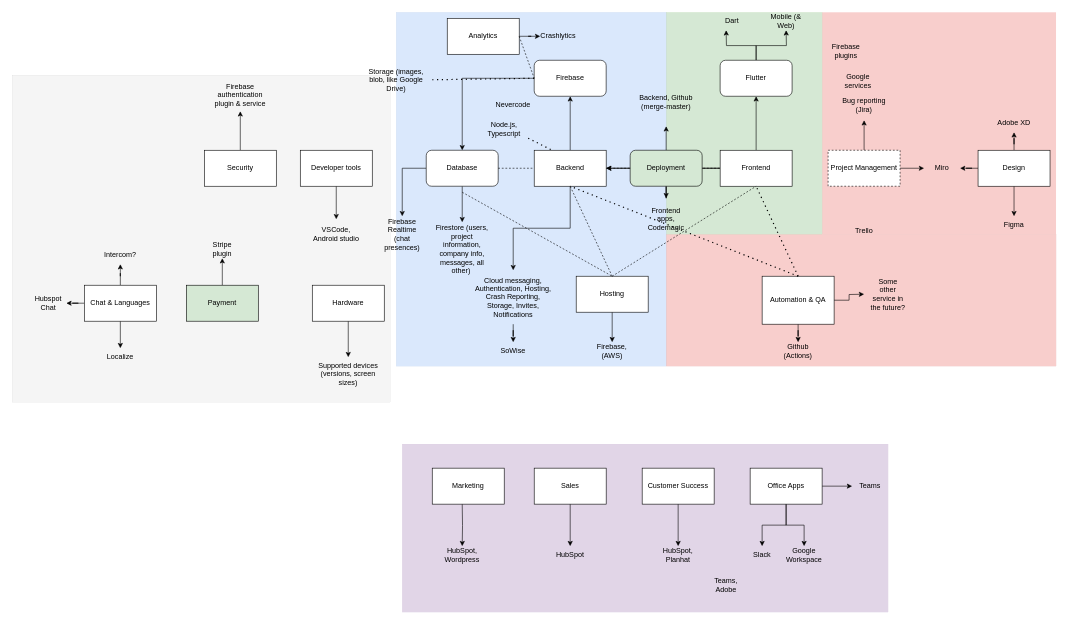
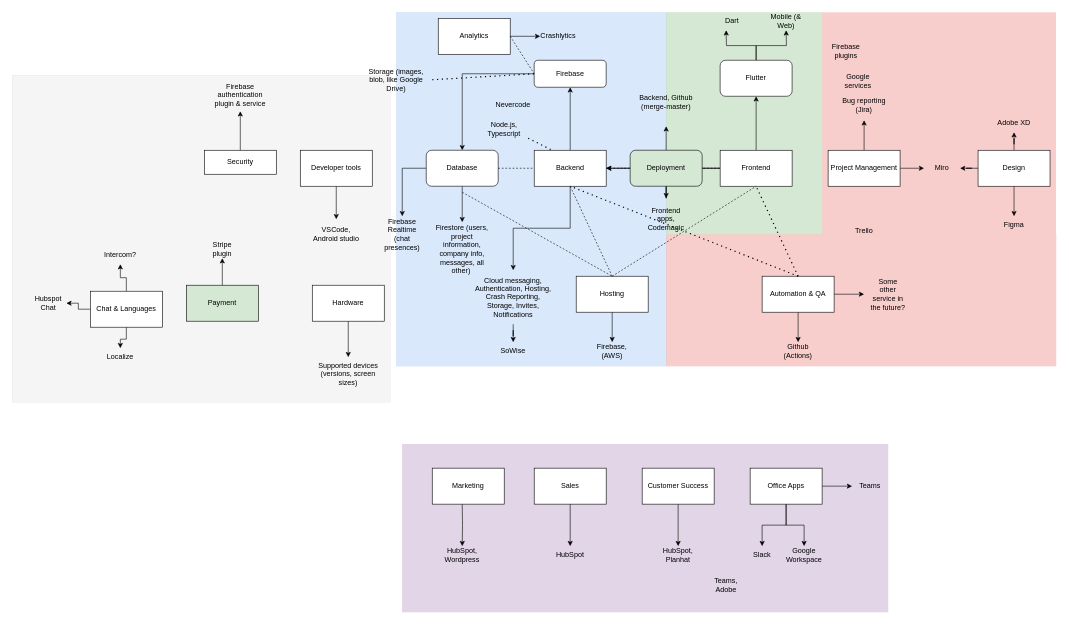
(483, 36) -> (474, 36)
(570, 78) -> (570, 74)
(240, 168) -> (240, 162)
(864, 168) -> (864, 168)
(798, 300) -> (798, 294)
(120, 303) -> (126, 309)
